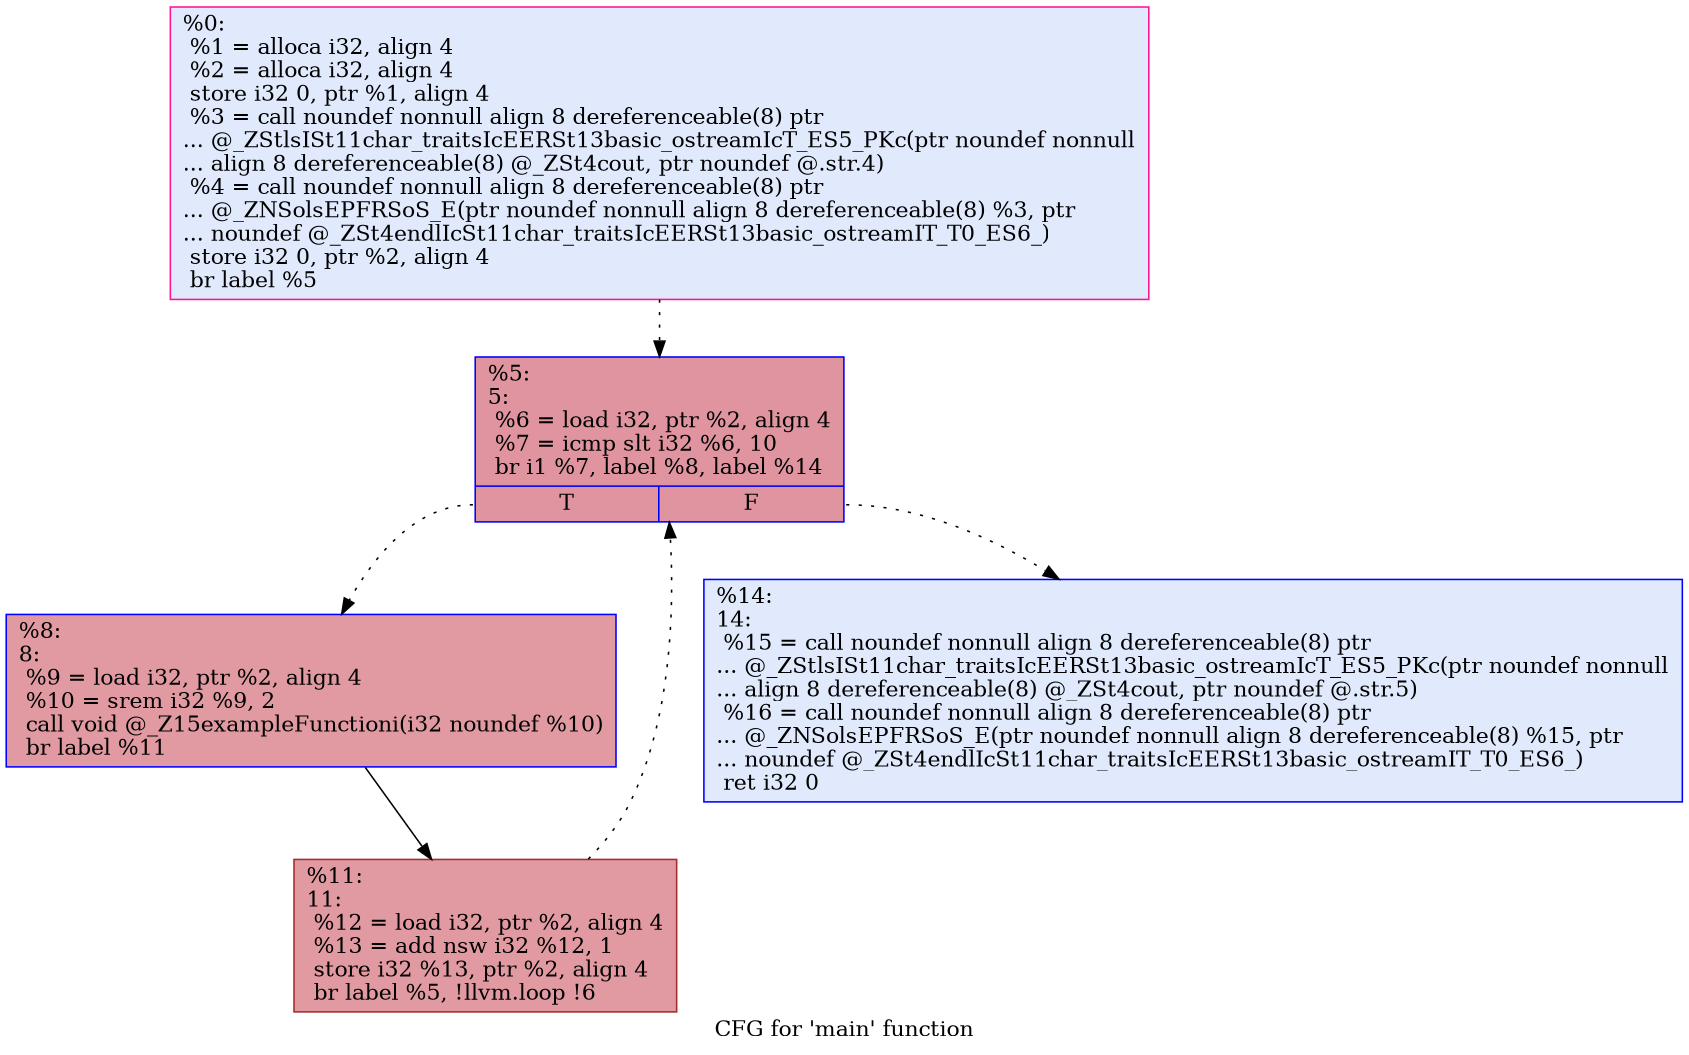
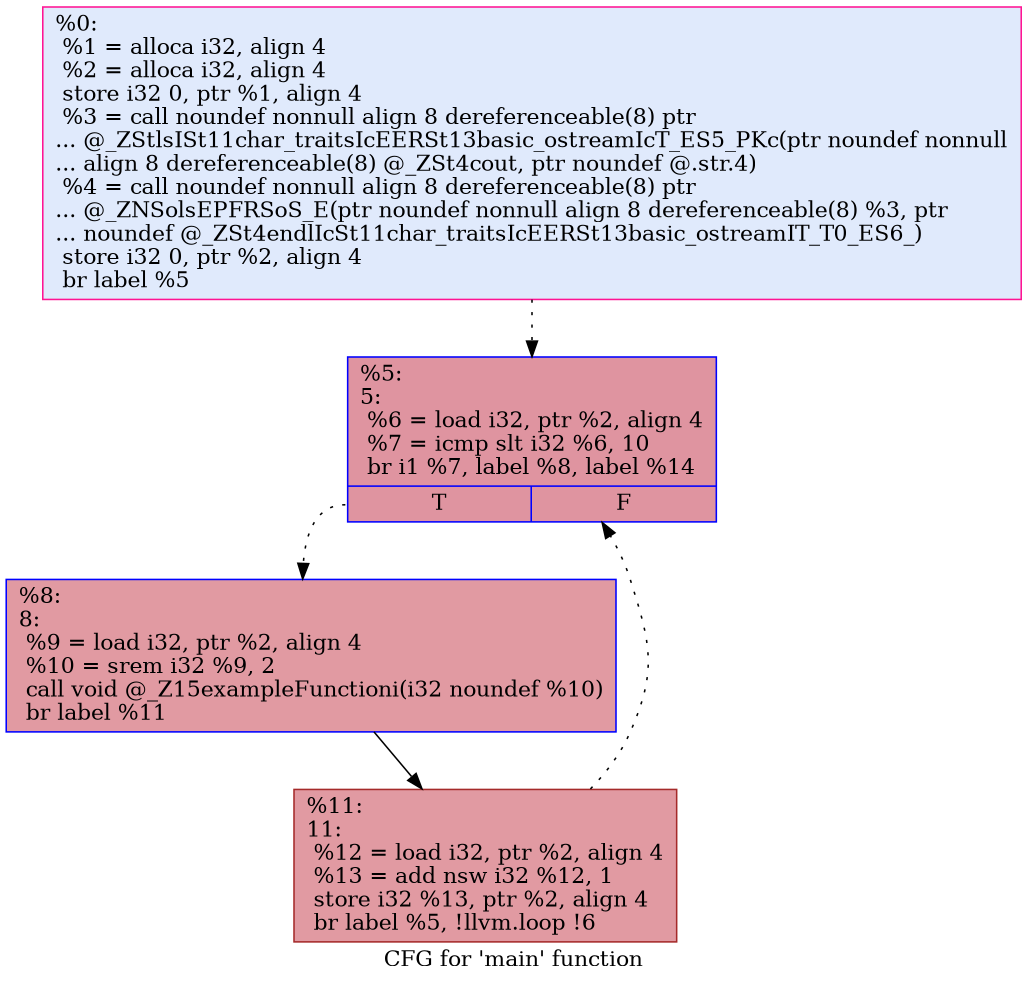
(1193, 691) -> none
